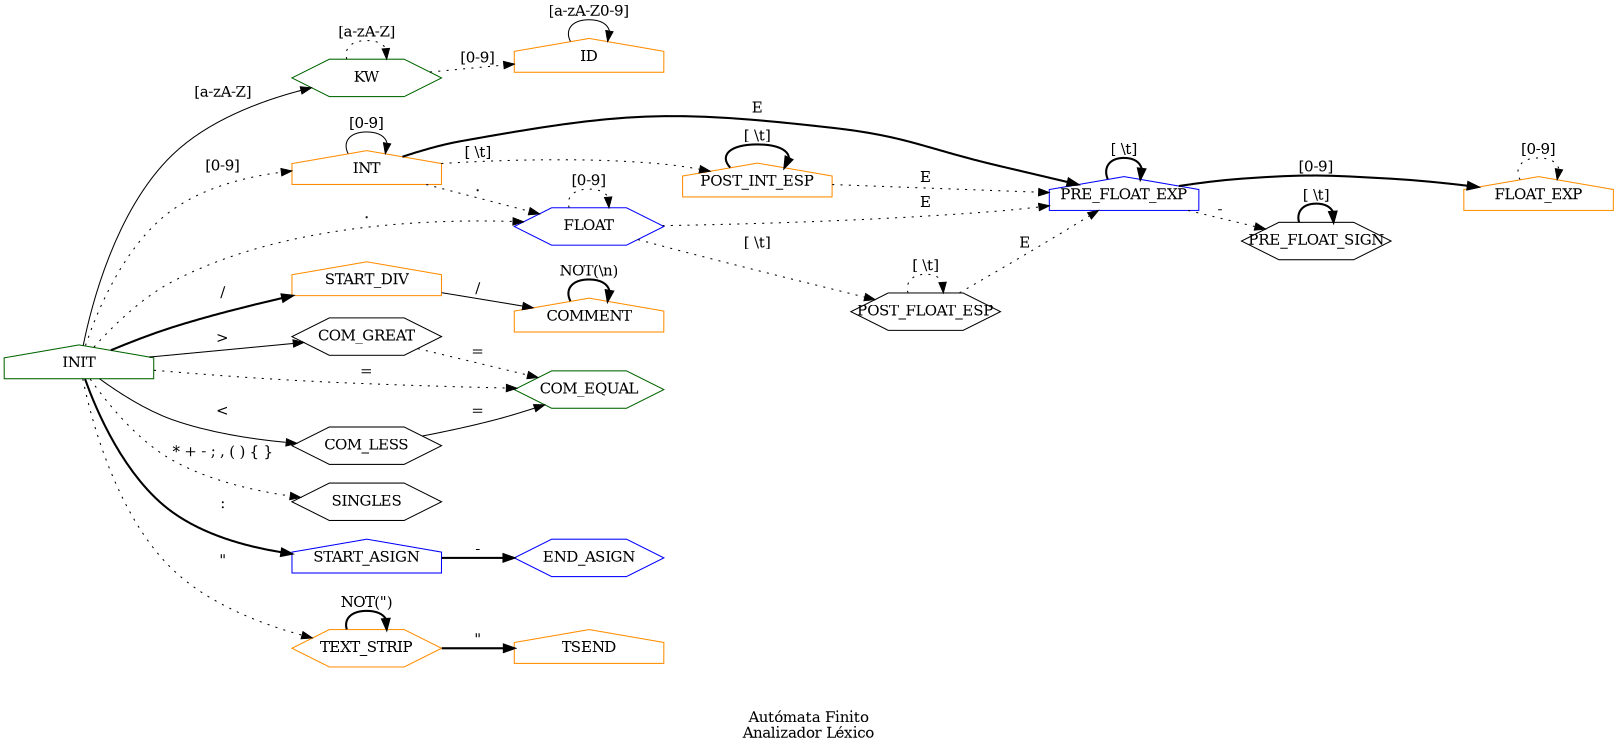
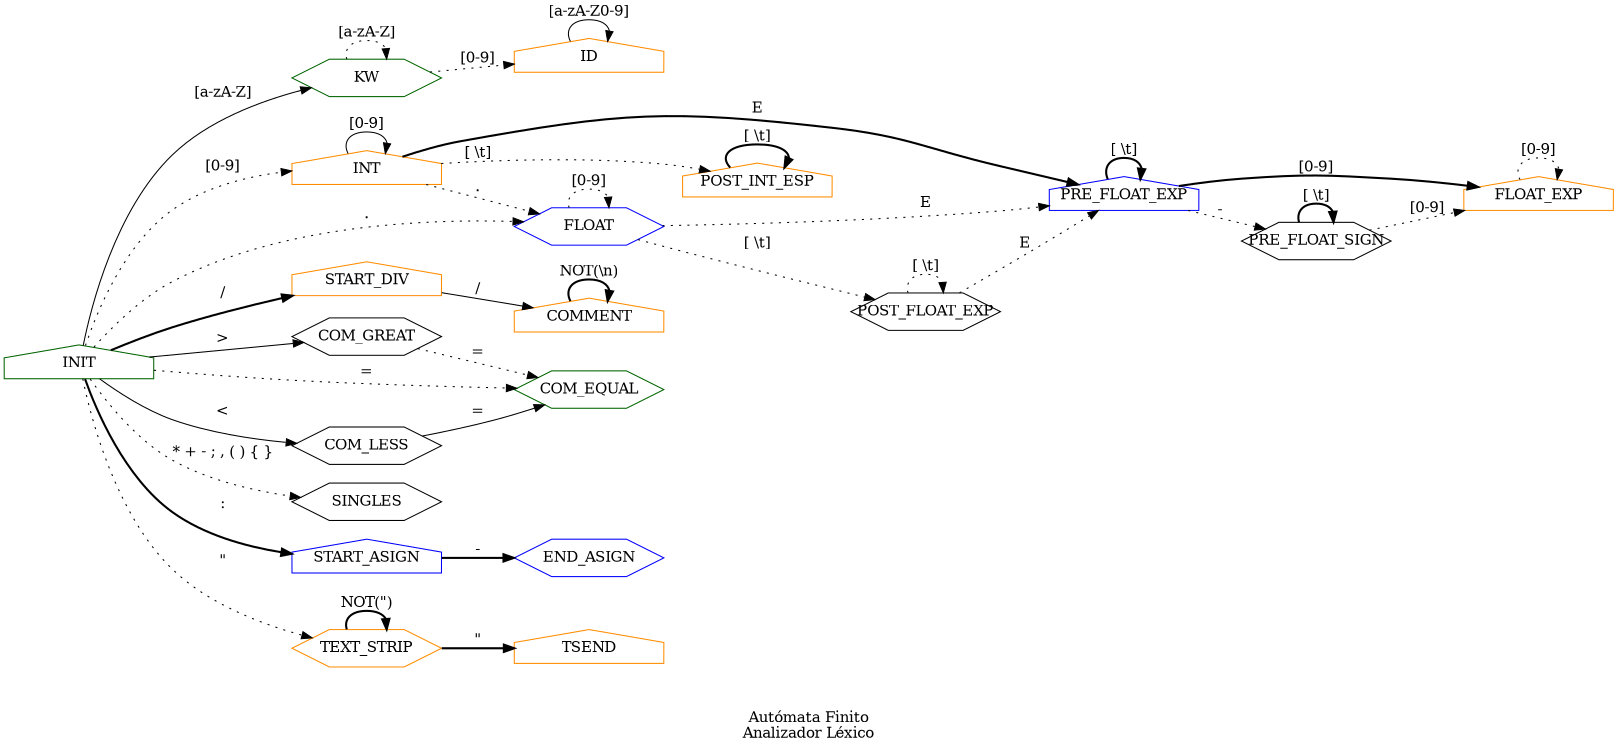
(935, 188) -> none
none -> (1412, 221)
(926, 312) -> (926, 312)
